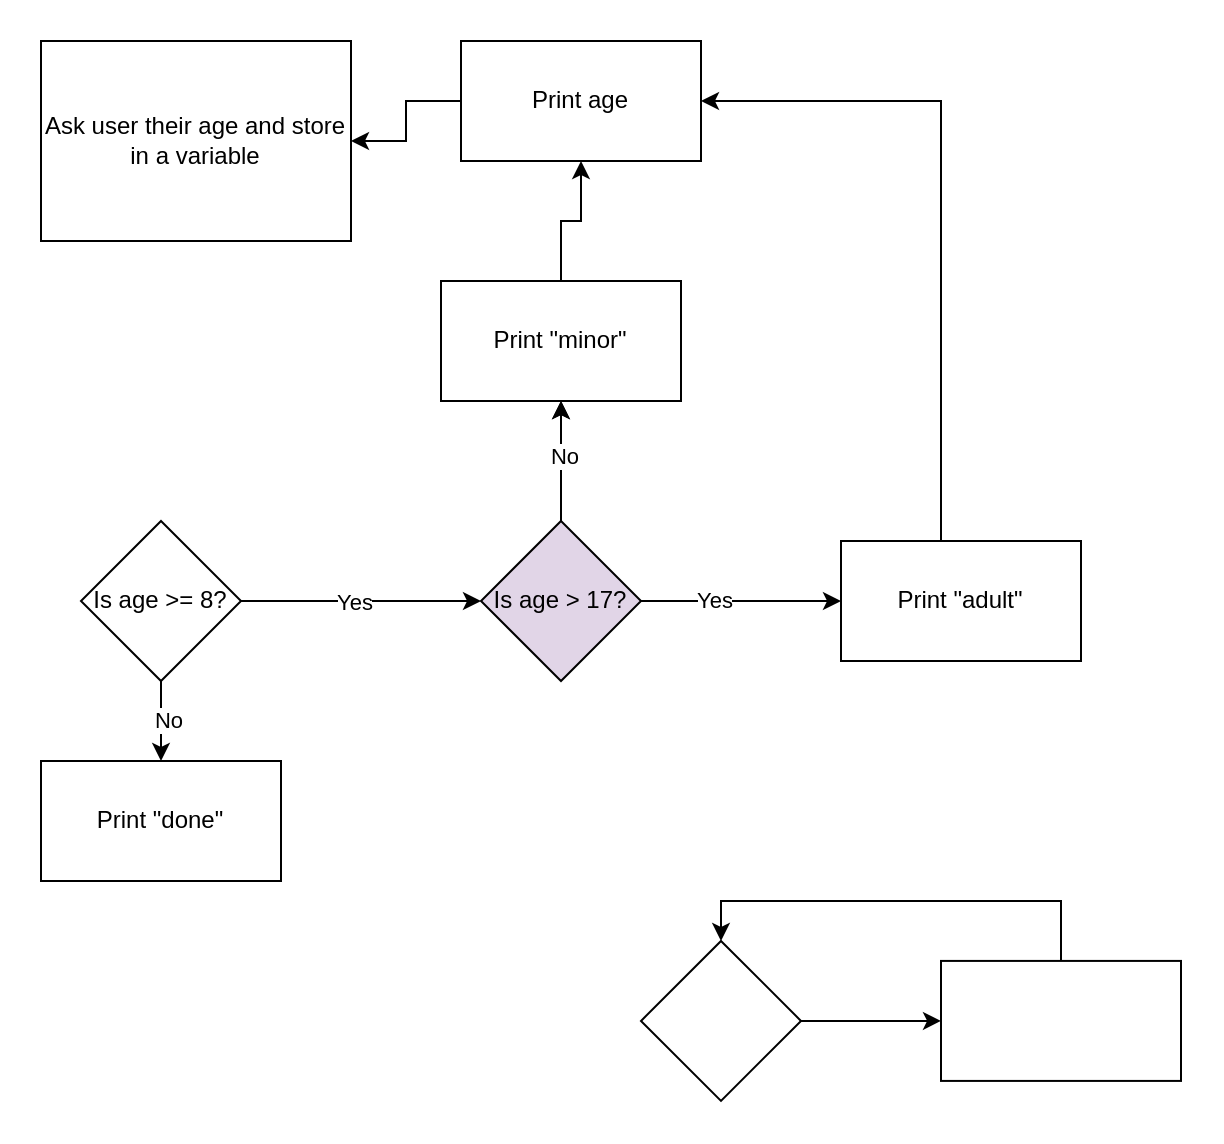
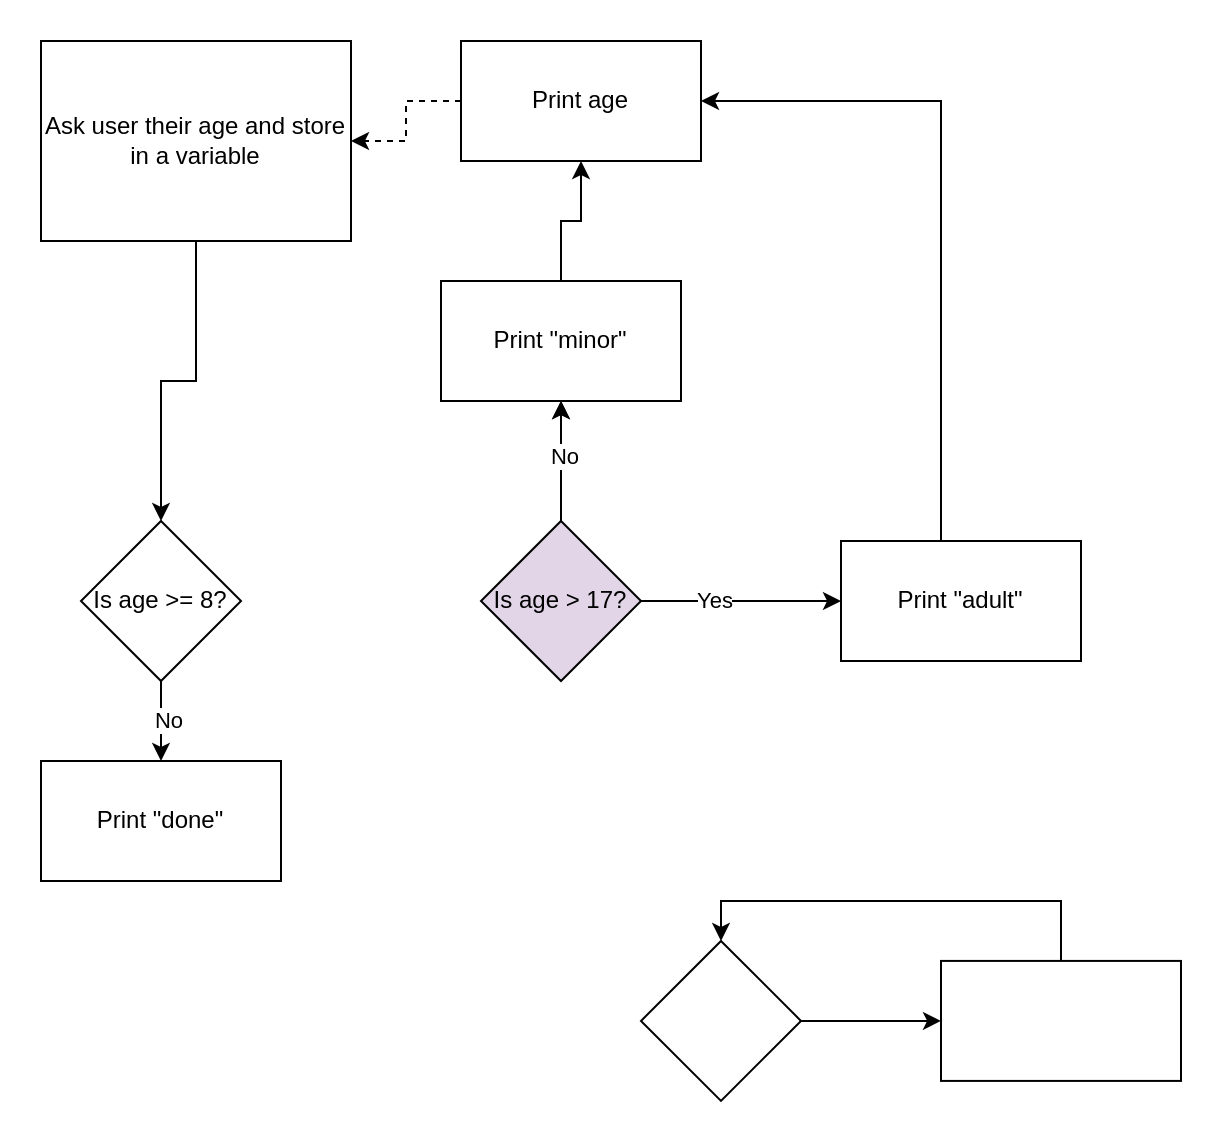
(406, 115) -> (406, 115)
none -> (185, 381)
(354, 601) -> none
